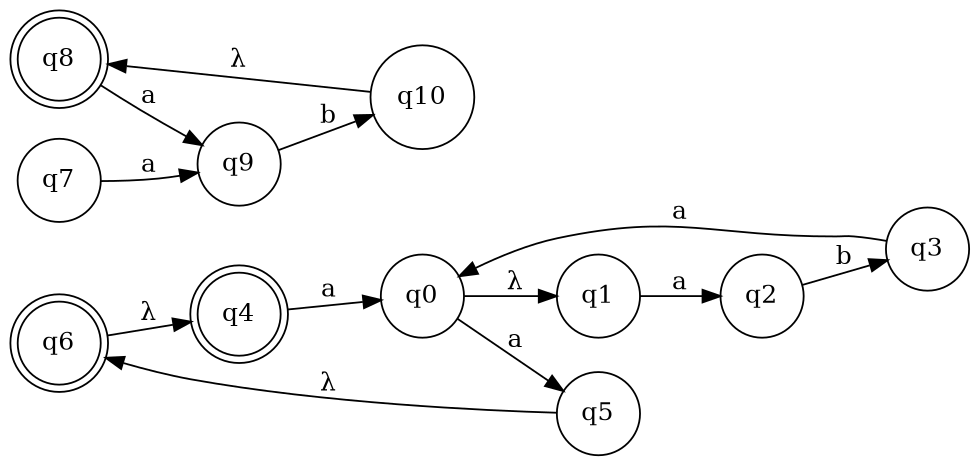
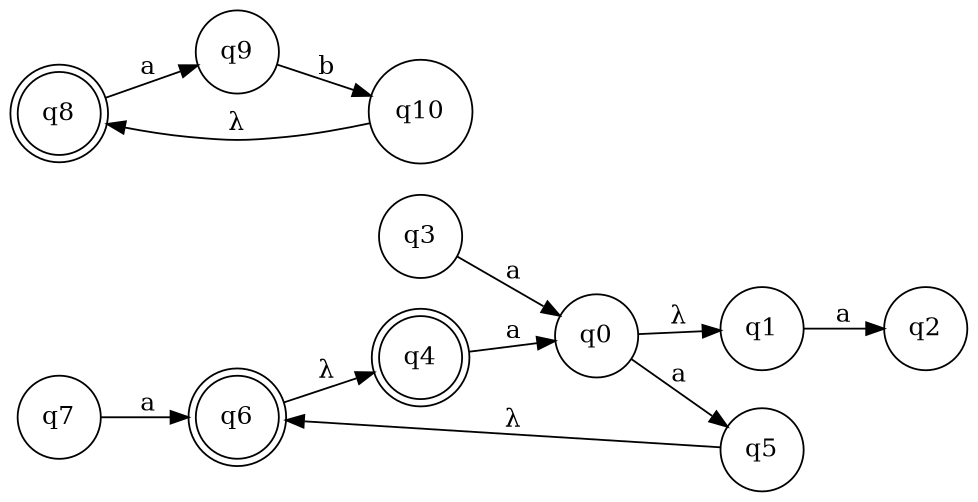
(140, 180) -> (136, 417)
(836, 275) -> none
